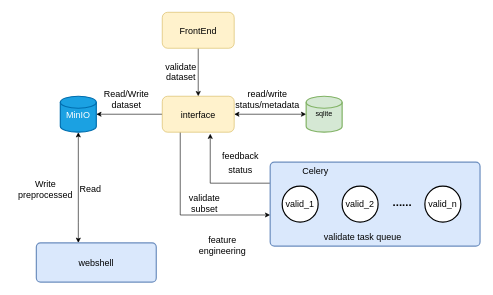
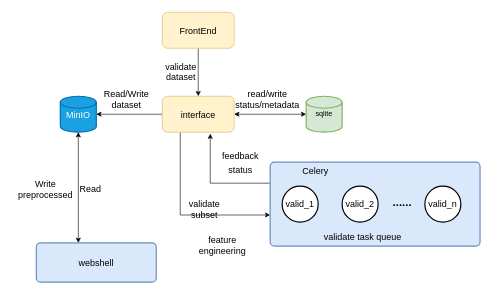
(204, 203) -> (204, 209)
